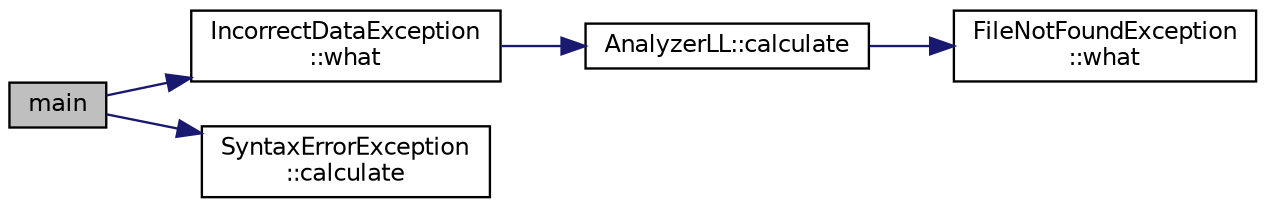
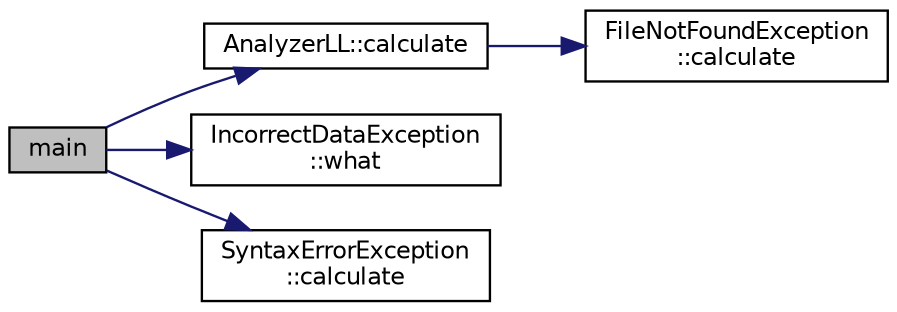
(531, 46) -> (170, 99)
(1105, 46) -> (737, 46)
